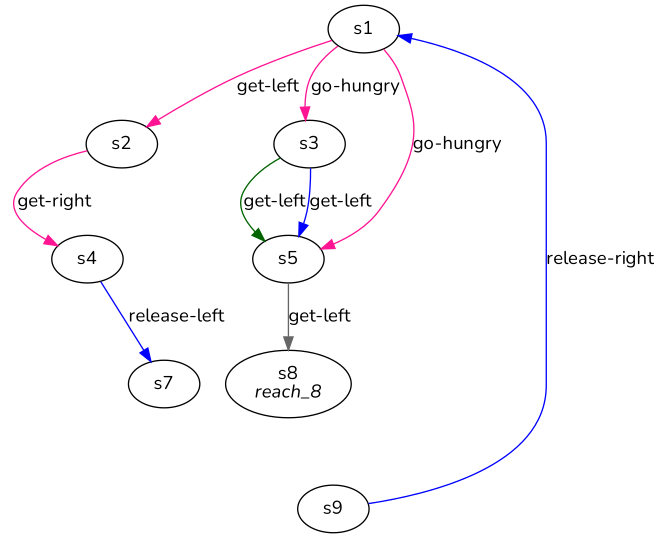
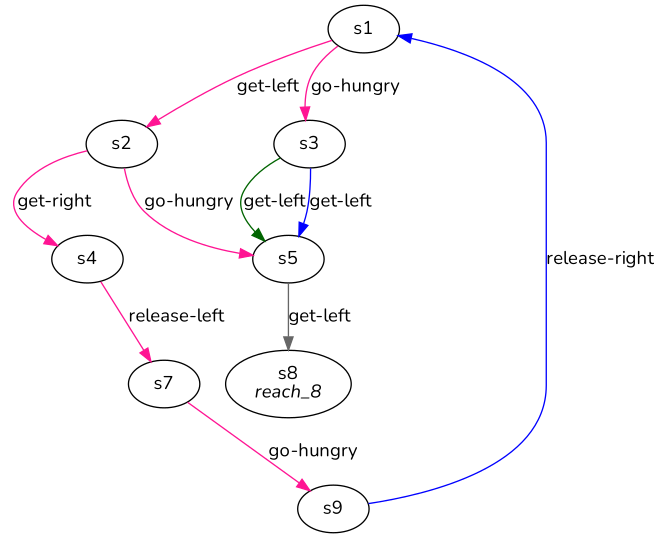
(408, 159) -> (167, 229)
(122, 316) -> (122, 316)
none -> (243, 443)
